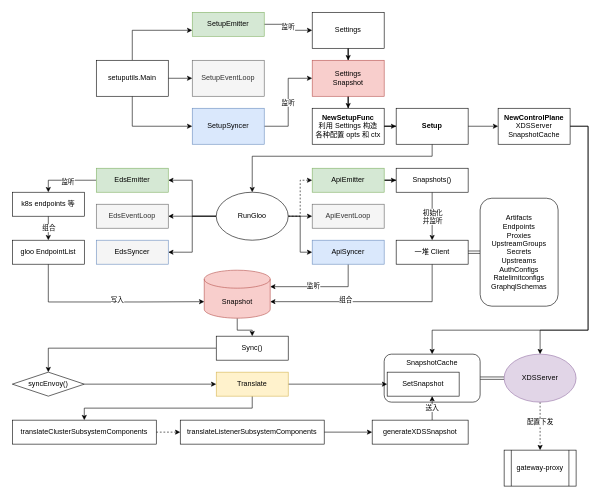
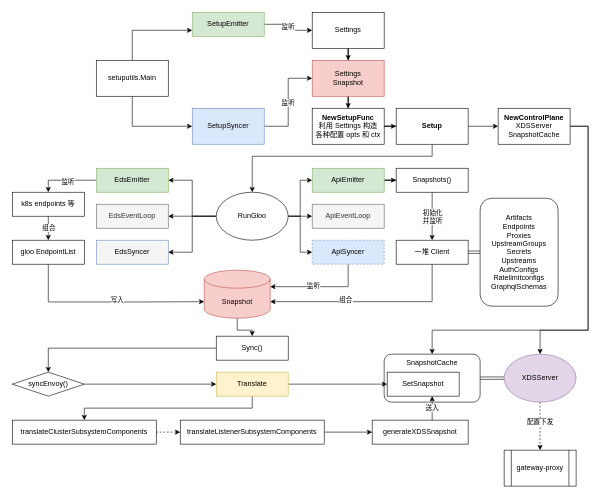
(186, 78) -> none
(228, 78) -> none
(300, 194) -> (300, 194)
(348, 252) -> (348, 252)
